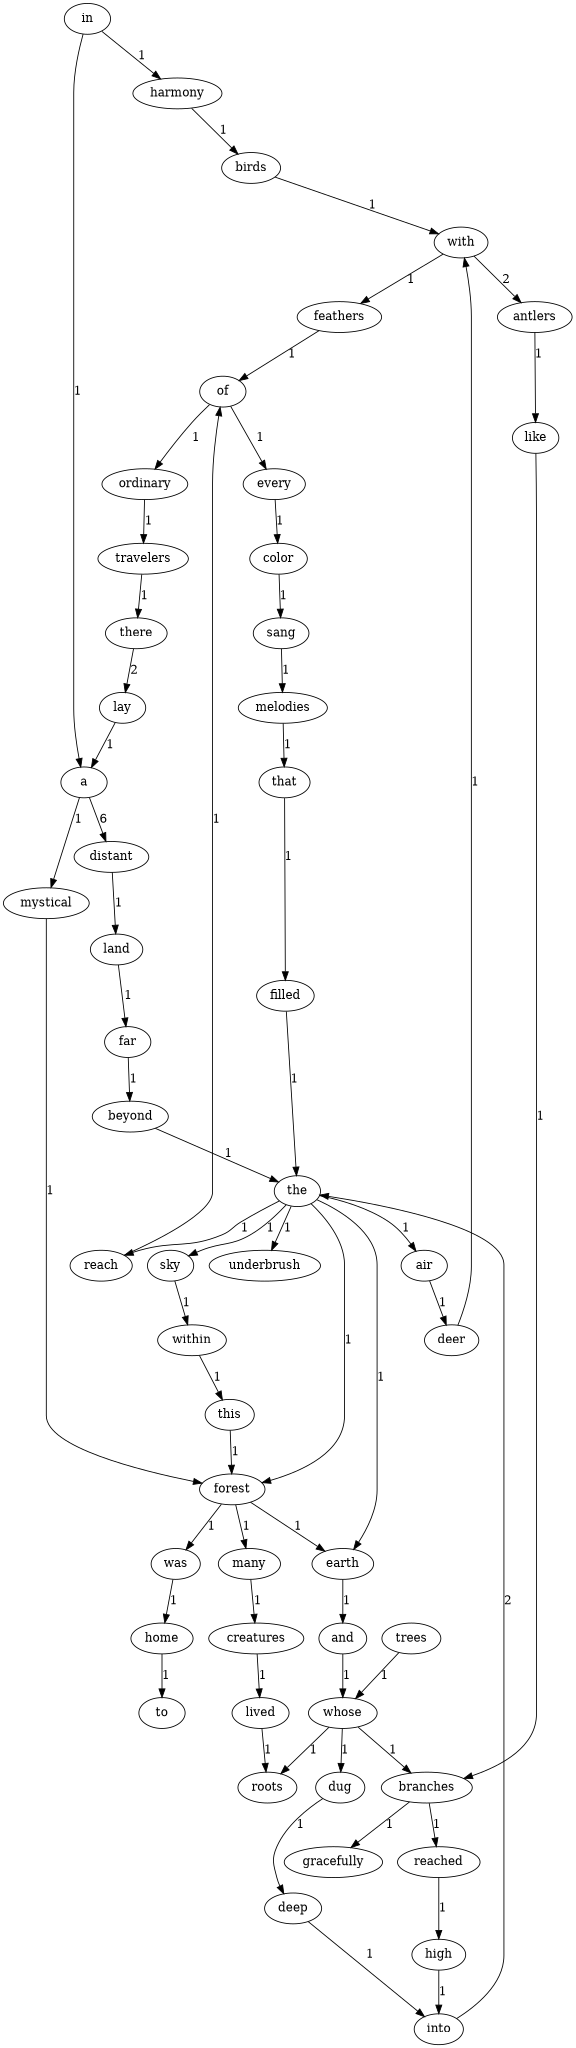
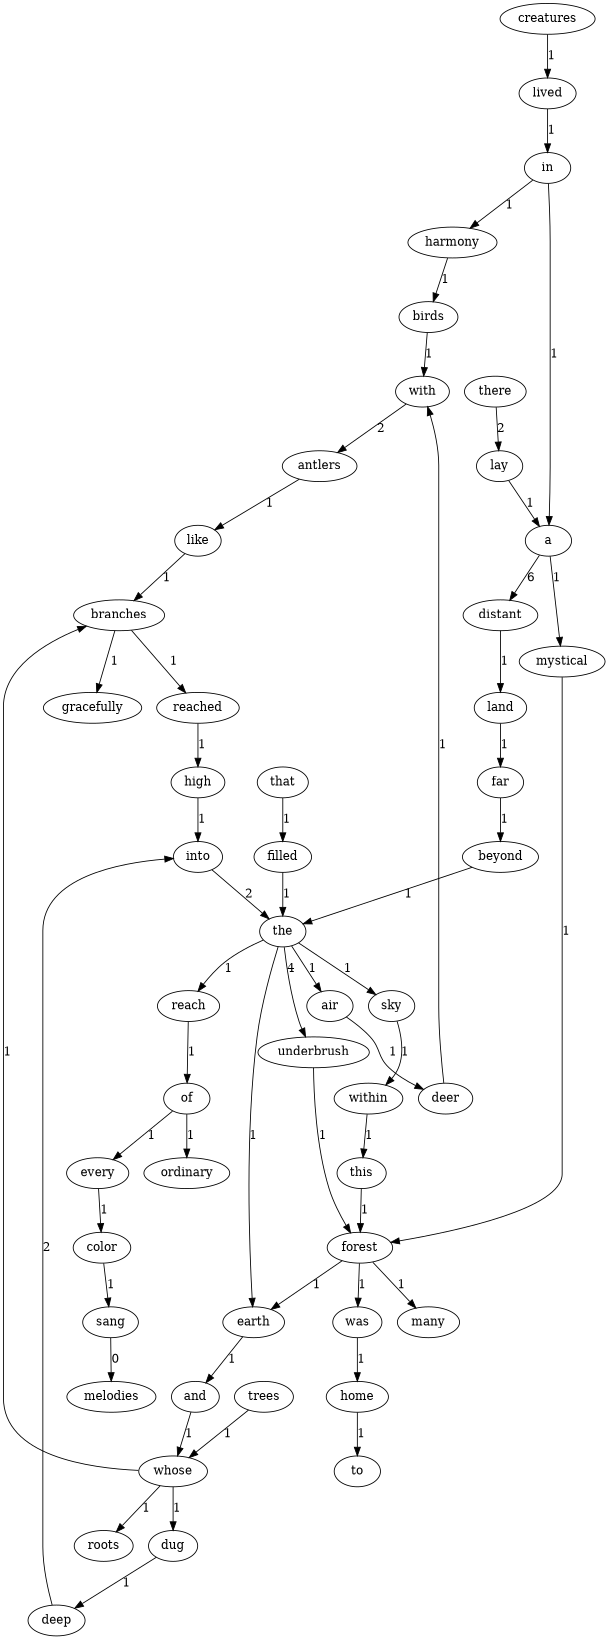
(339, 317) -> none
(143, 559) -> none
(286, 671) -> (116, 1360)
(284, 741) -> none
(288, 1228) -> (291, 969)
(345, 1357) -> (320, 1149)
(252, 1597) -> none
(264, 1746) -> (548, 126)
(370, 1955) -> (47, 1248)
